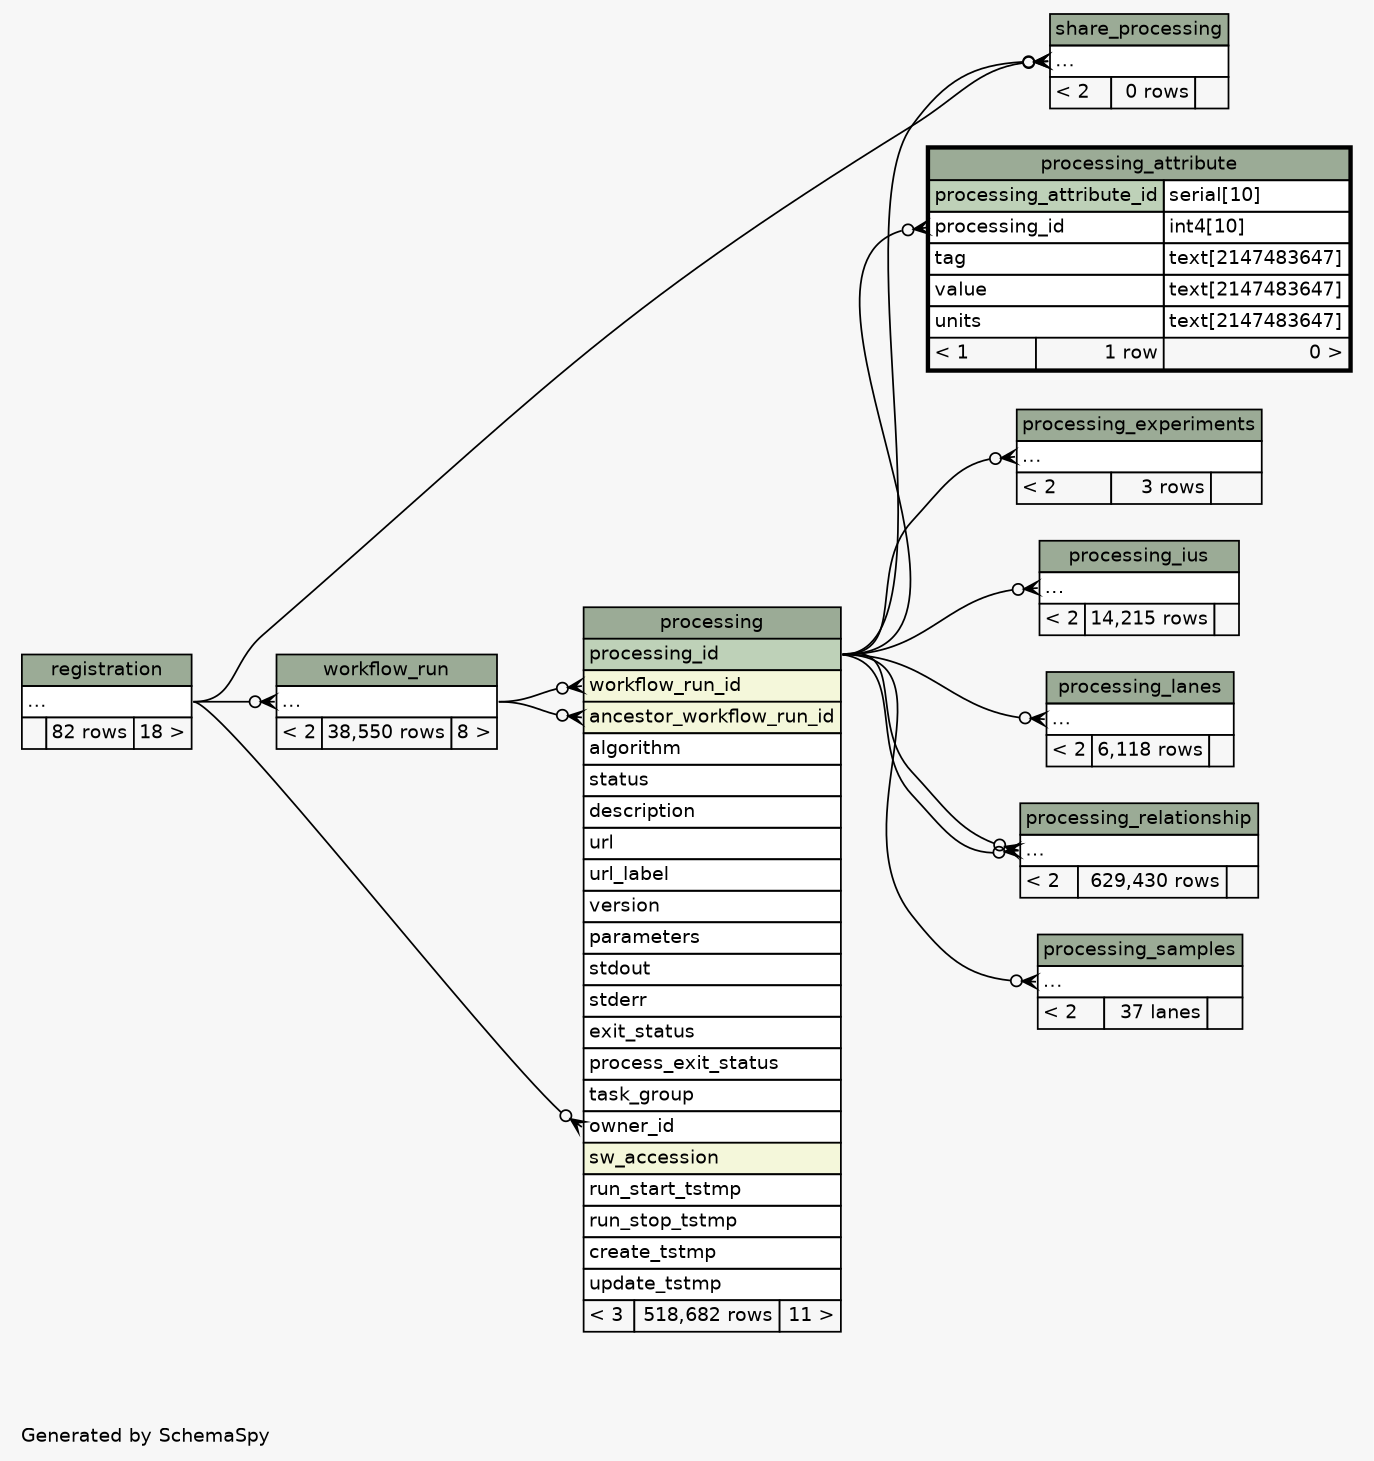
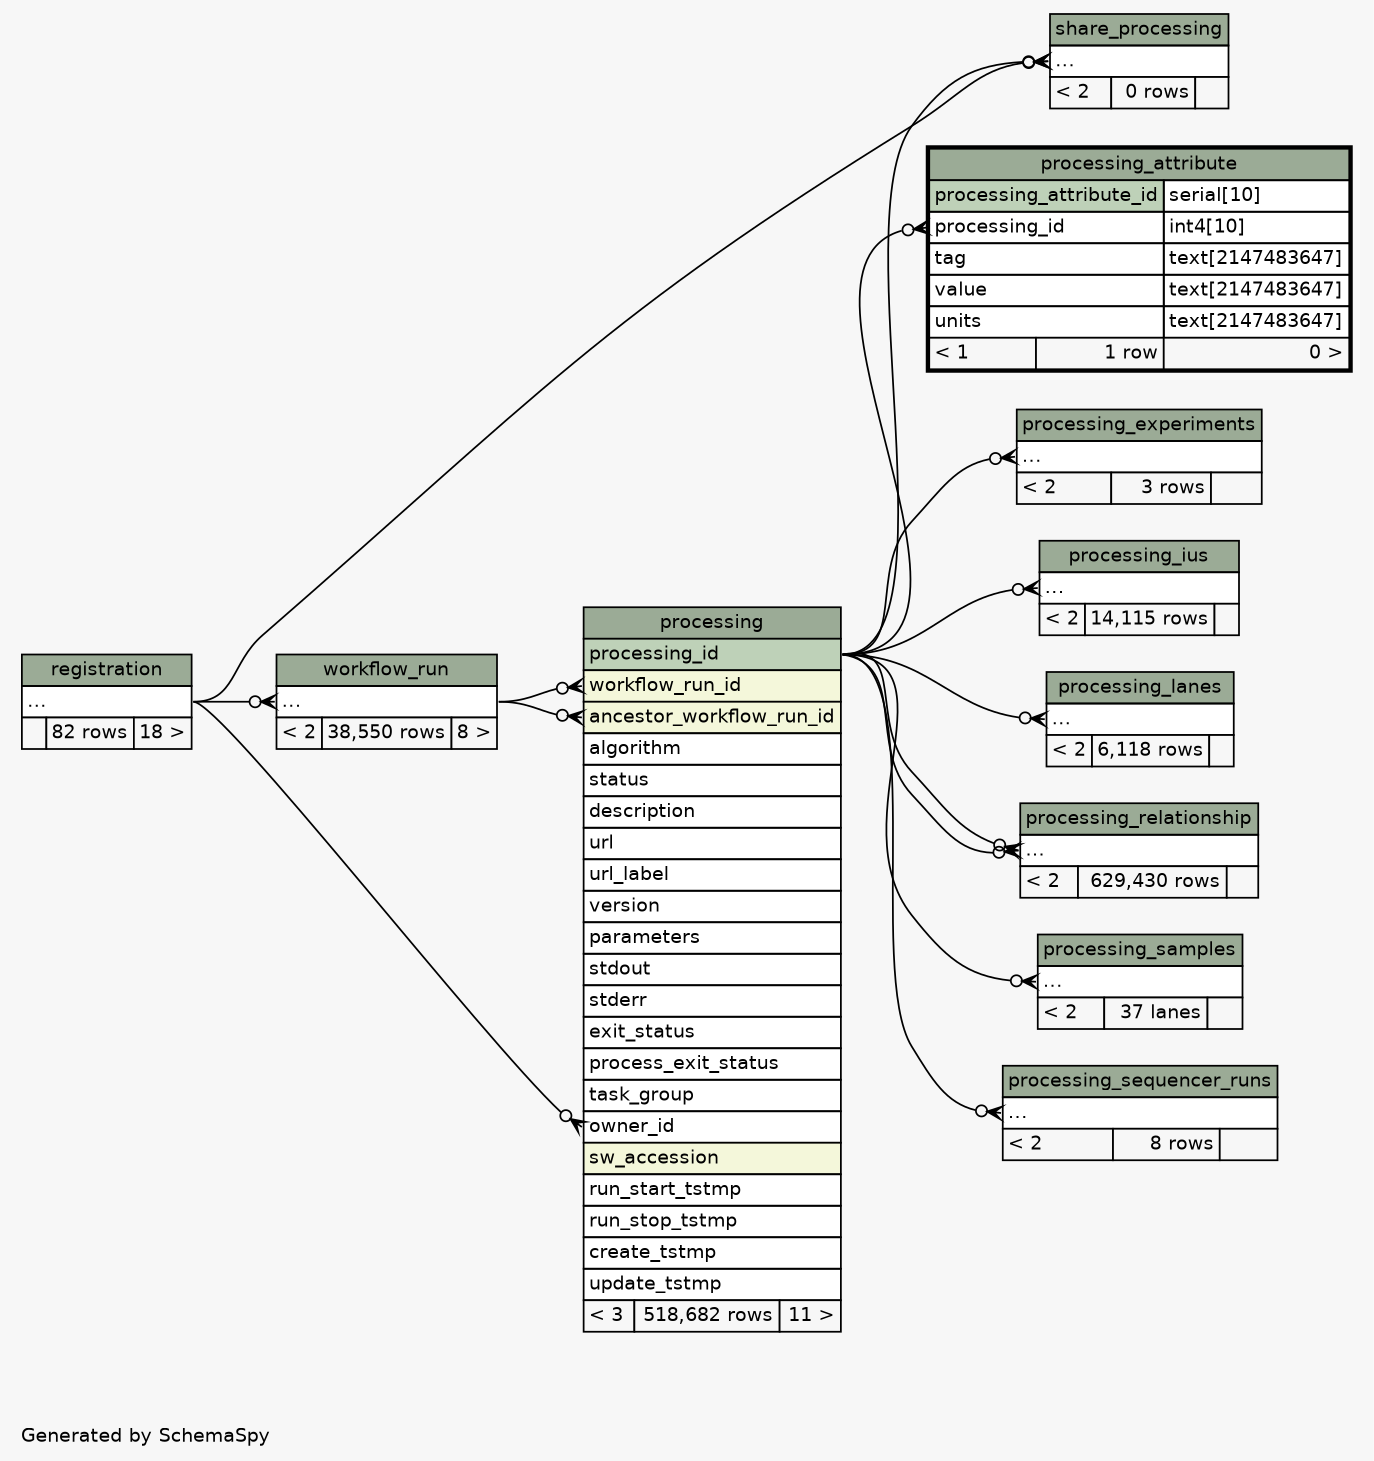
(1150, 619) -> (1150, 619)
none -> (1139, 1113)
